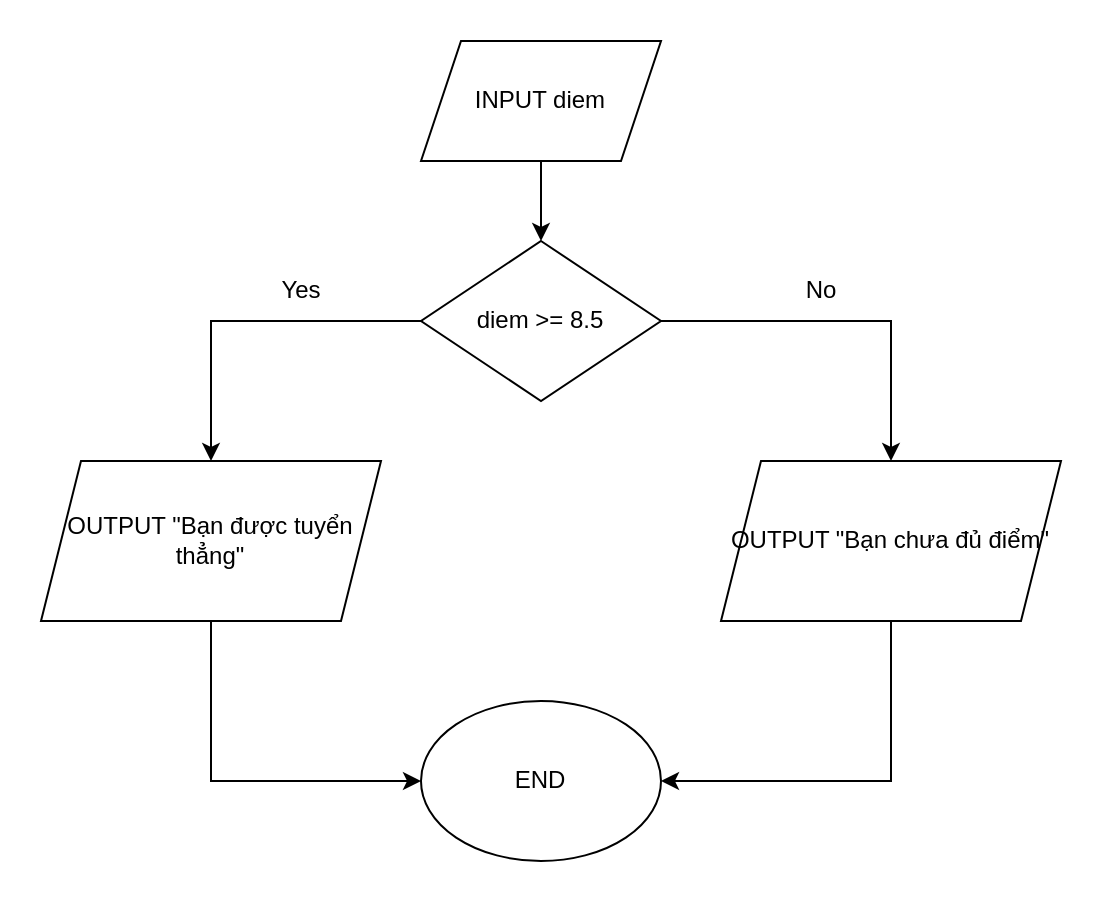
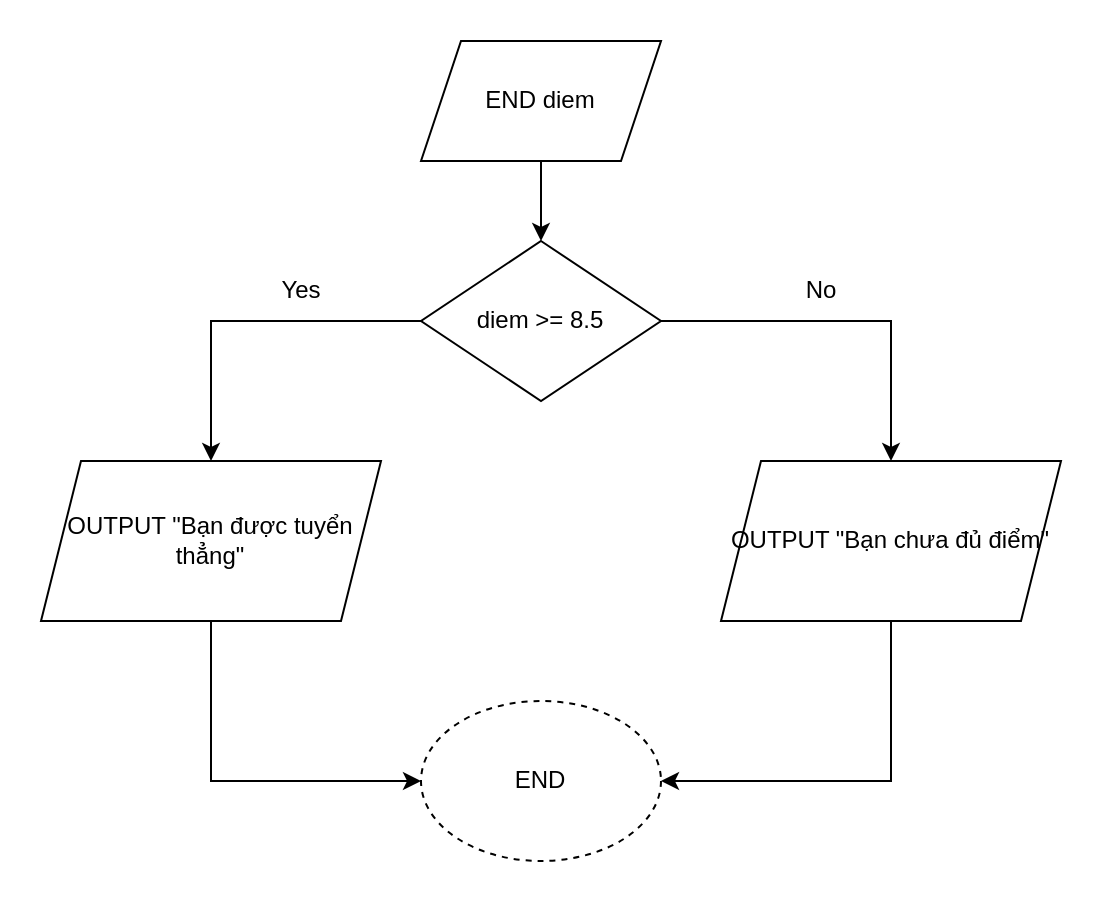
(541, 101) -> (541, 101)
(541, 781) -> (541, 781)
